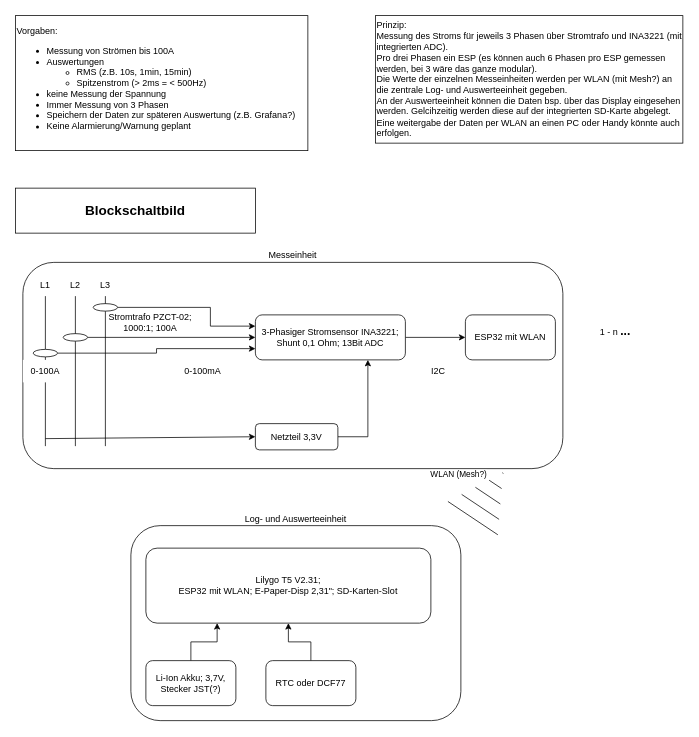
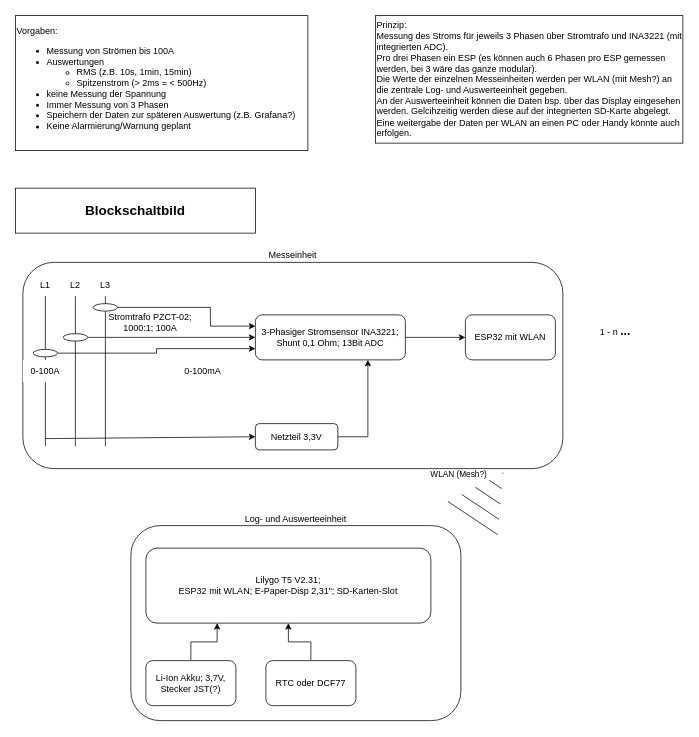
(438, 371) -> none
